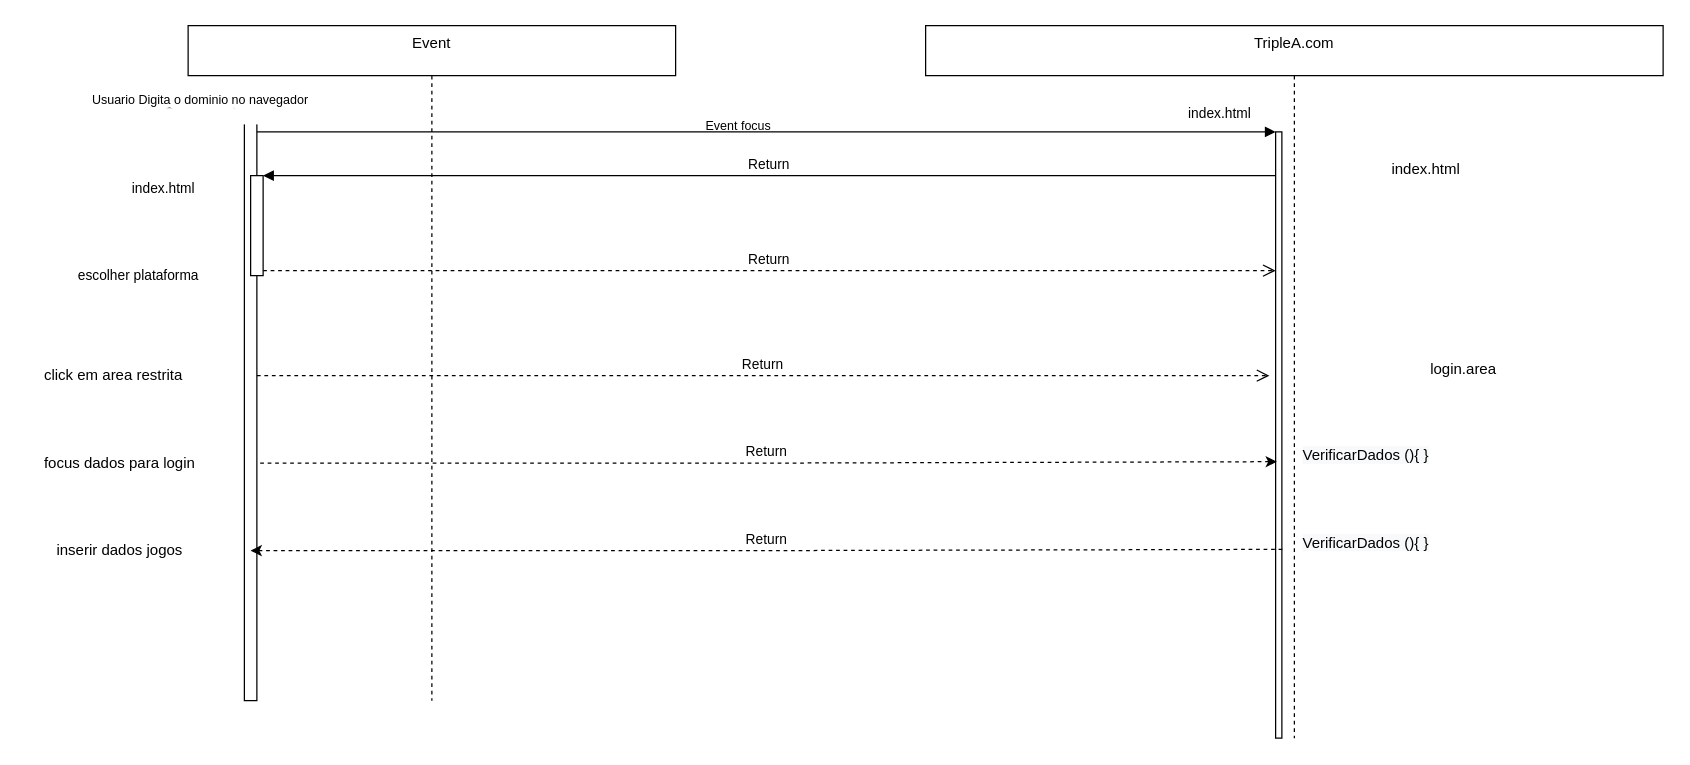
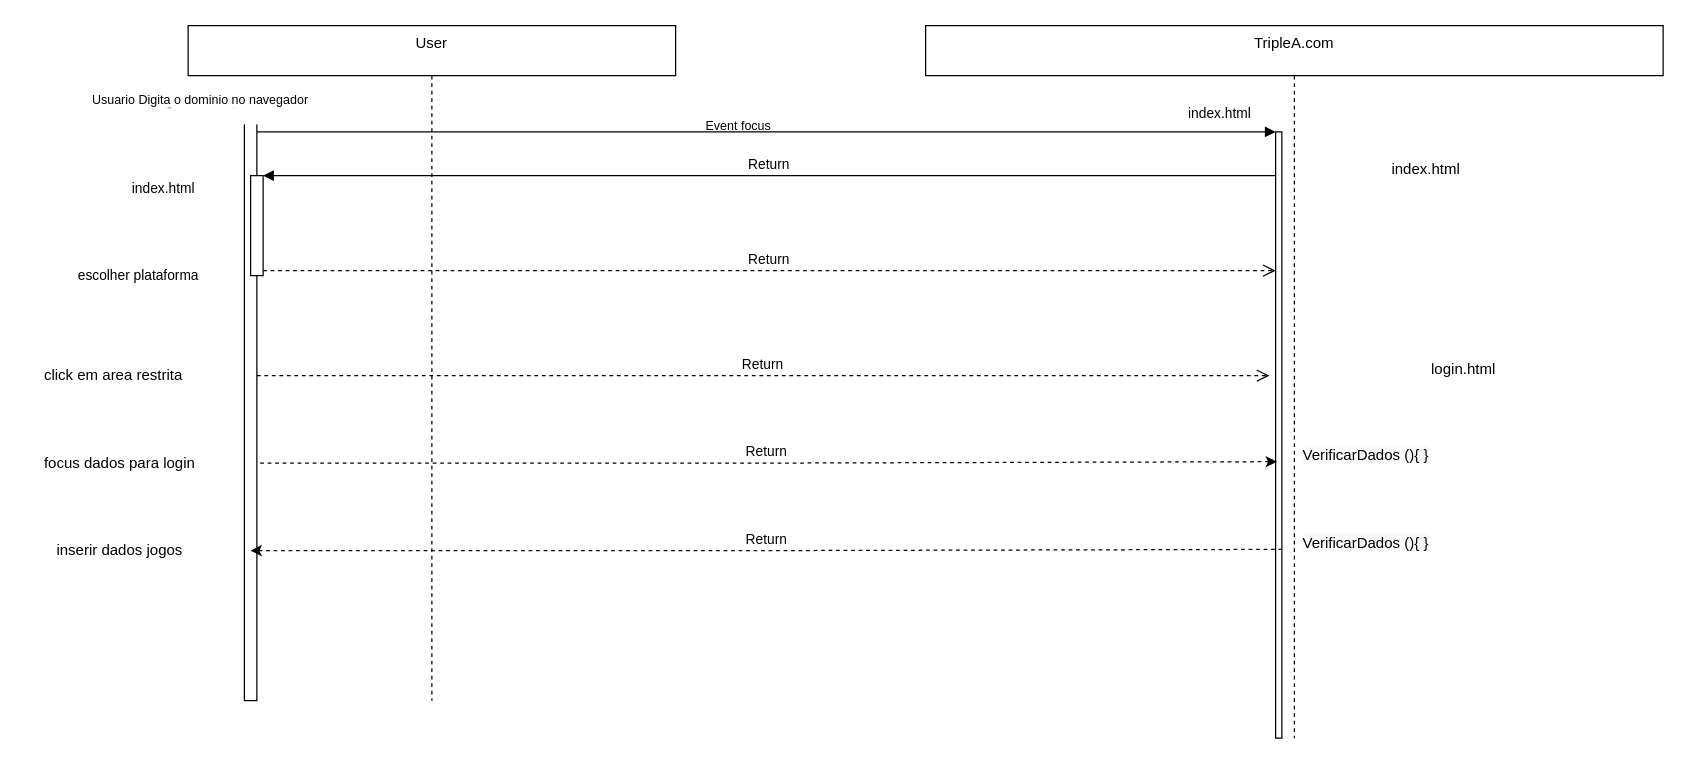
(431, 43) -> (431, 43)
(1464, 369) -> (1464, 369)
